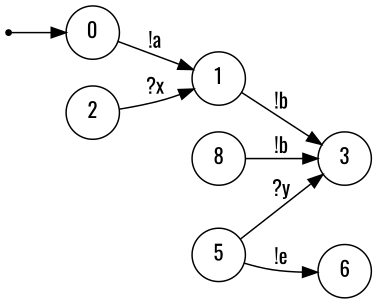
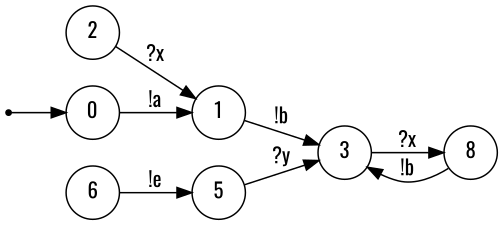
none -> (400, 153)
(273, 270) -> (148, 193)
